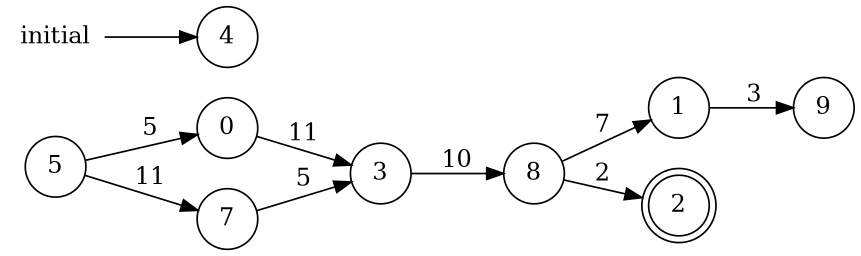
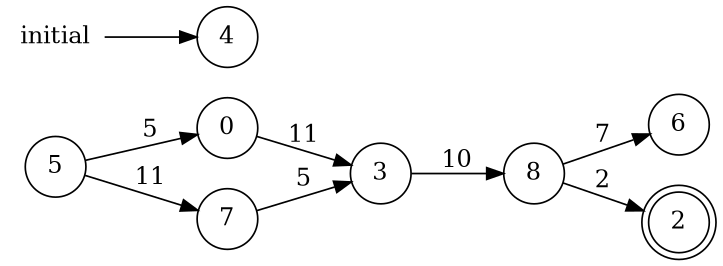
(679, 108) -> (679, 125)
(824, 108) -> none
